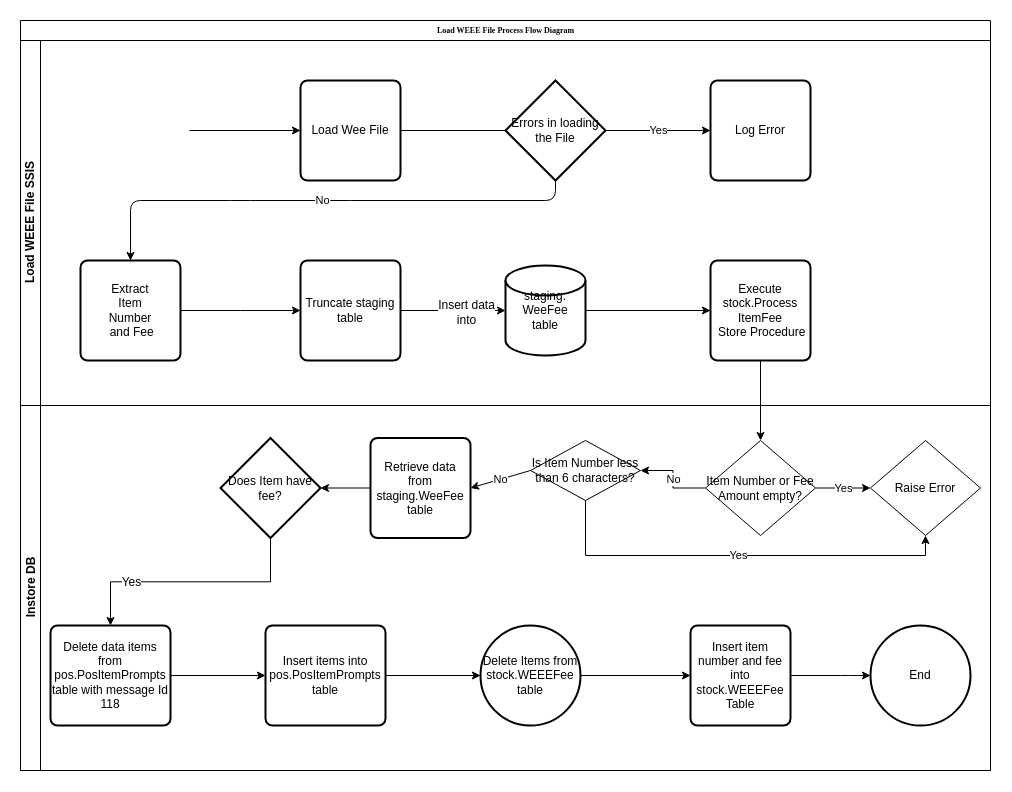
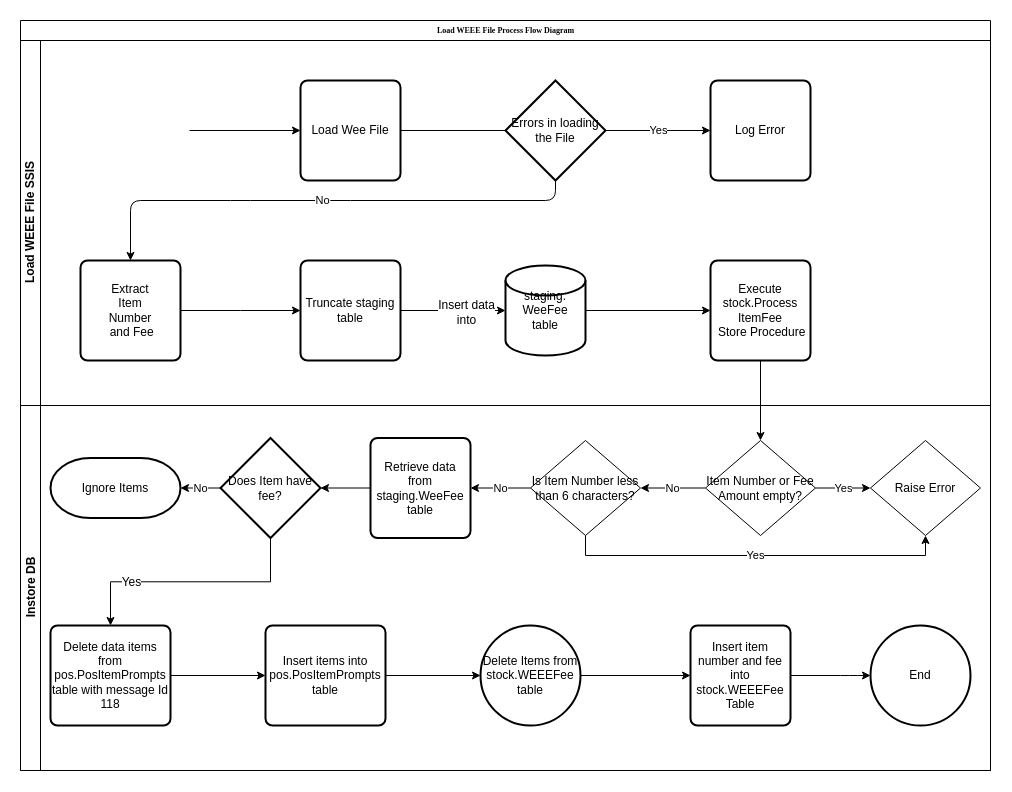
(586, 471) -> (586, 488)
none -> (116, 488)
none -> (204, 488)
